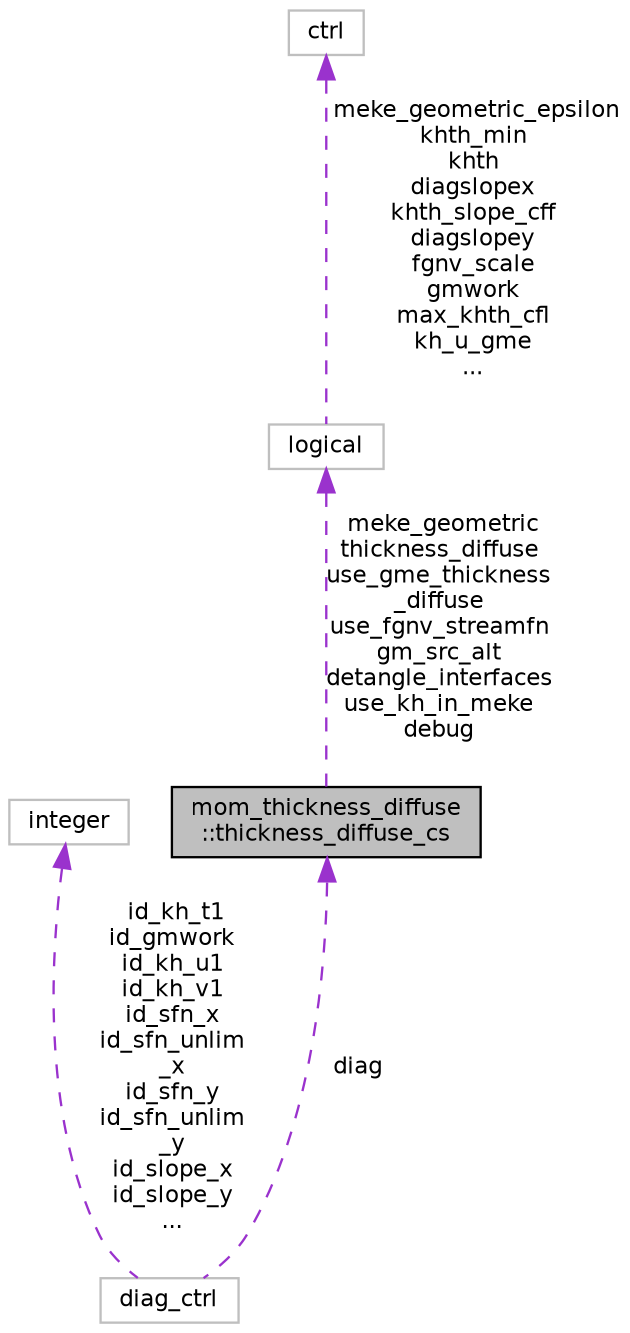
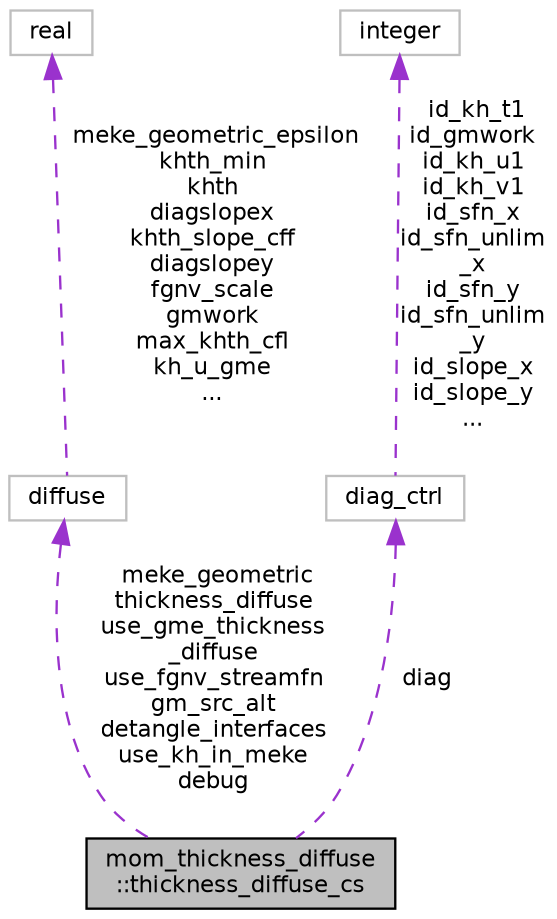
(326, 33) -> (51, 33)
(326, 447) -> (68, 498)
(302, 1094) -> (375, 703)
